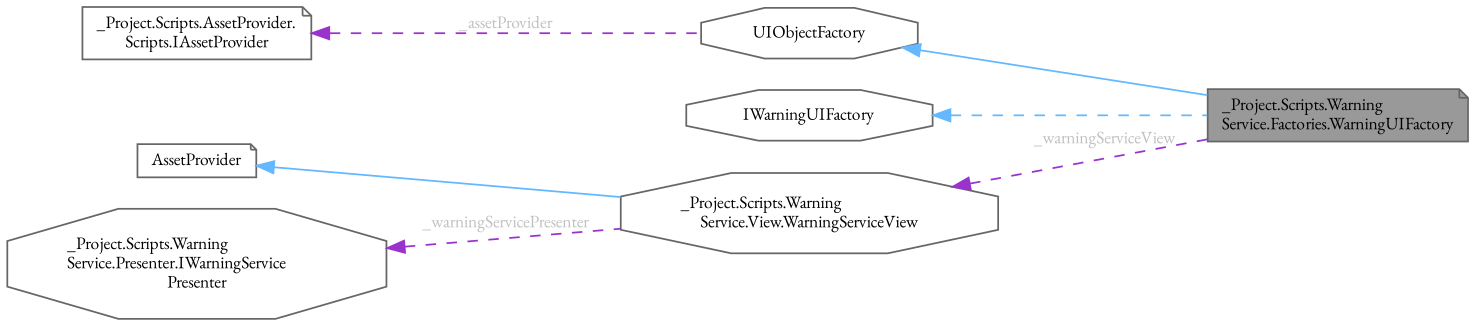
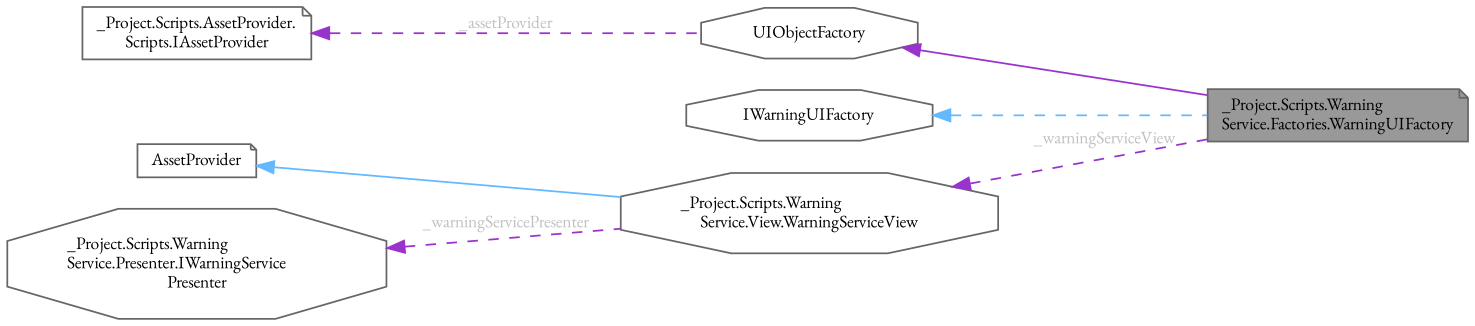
(1064, 73) -> (1064, 73)
